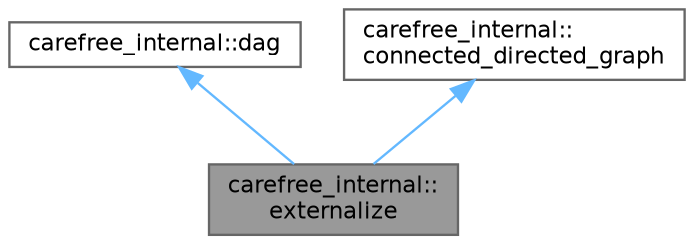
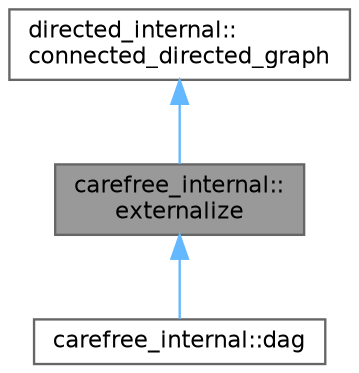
(514, 45) -> (180, 45)
(246, 124) -> (180, 289)
